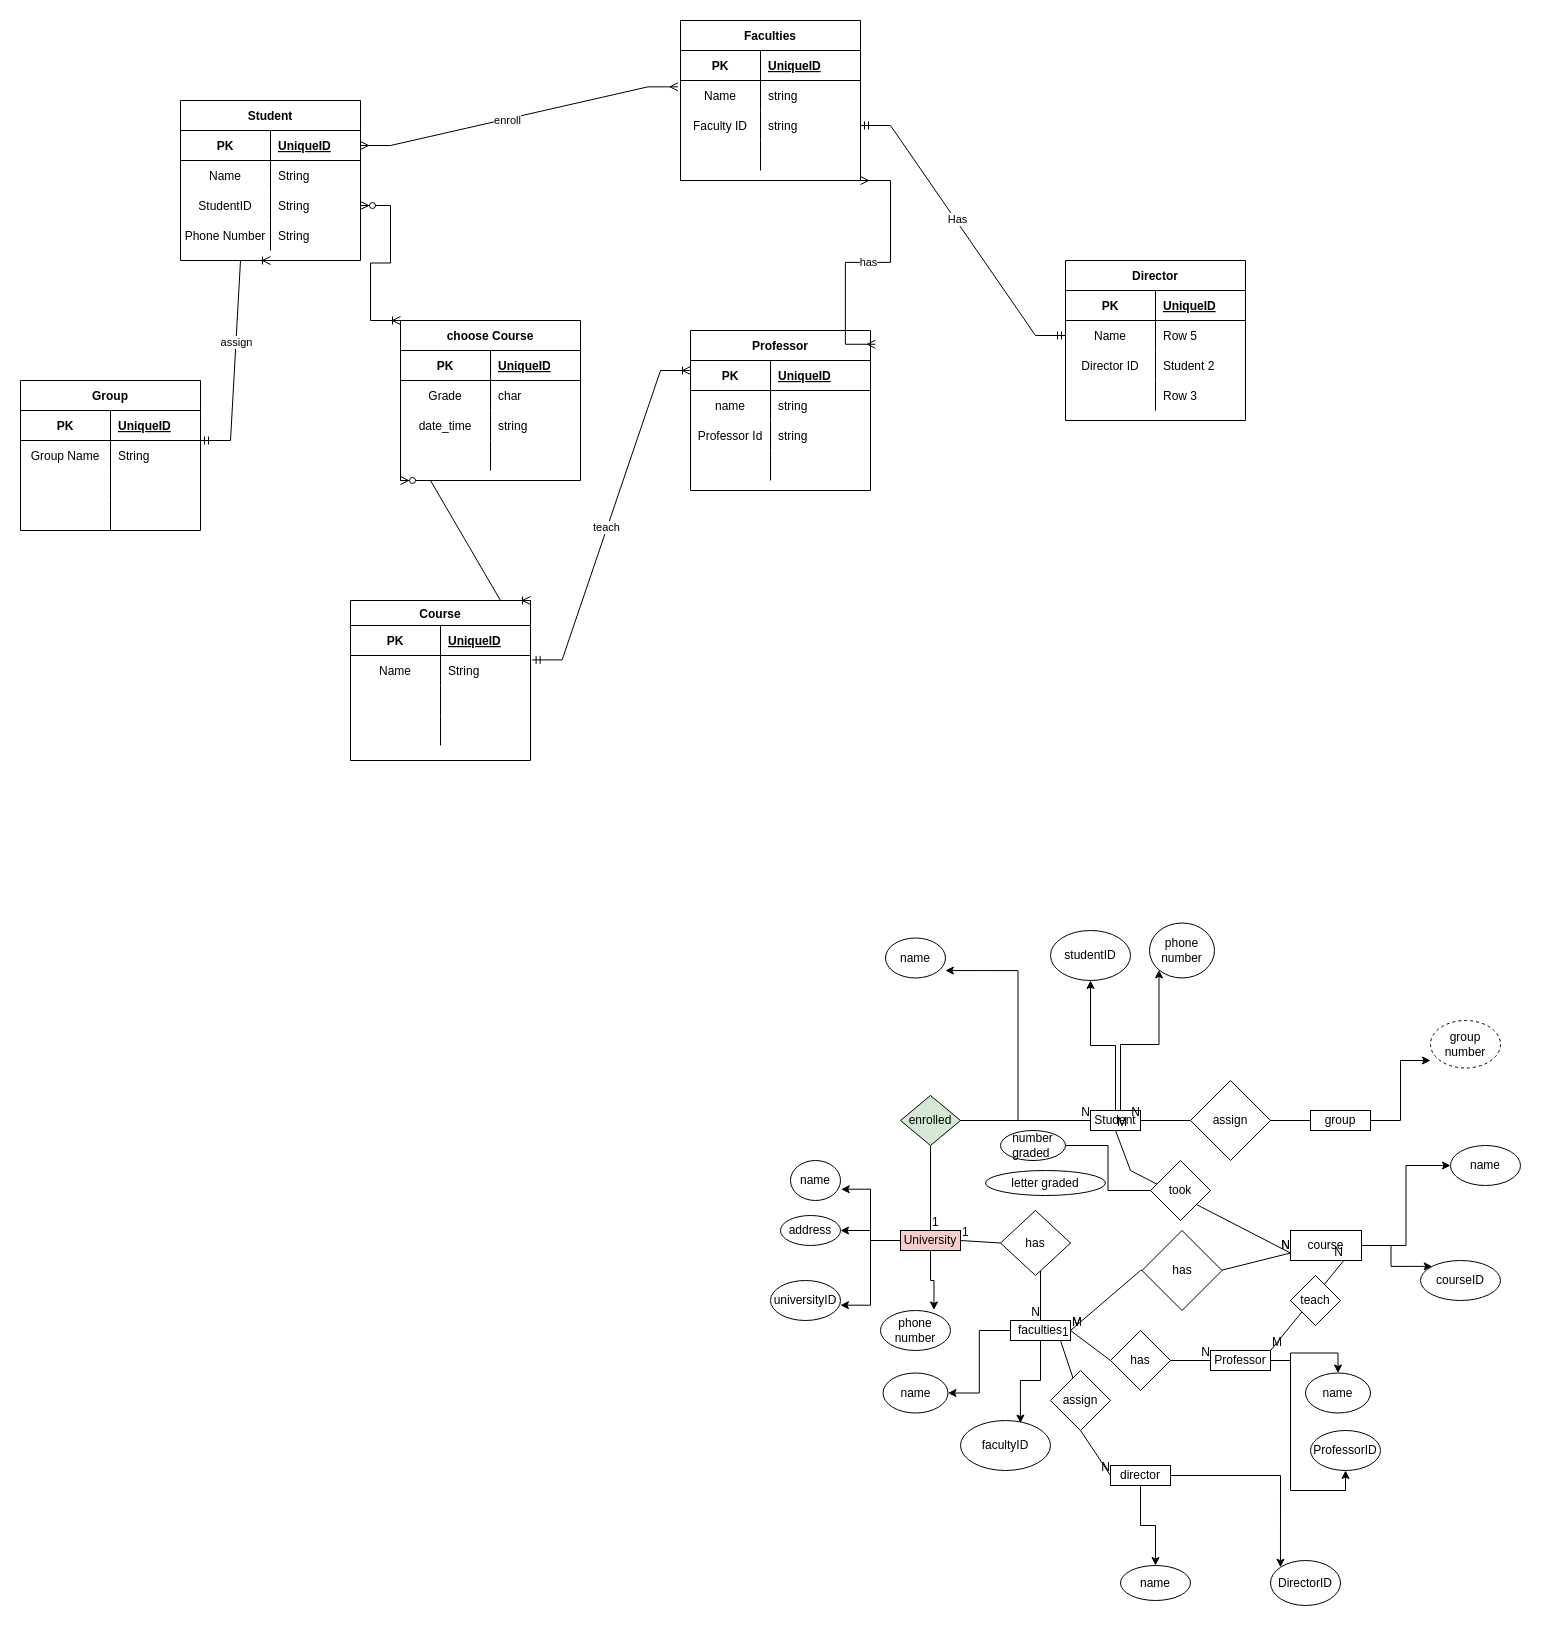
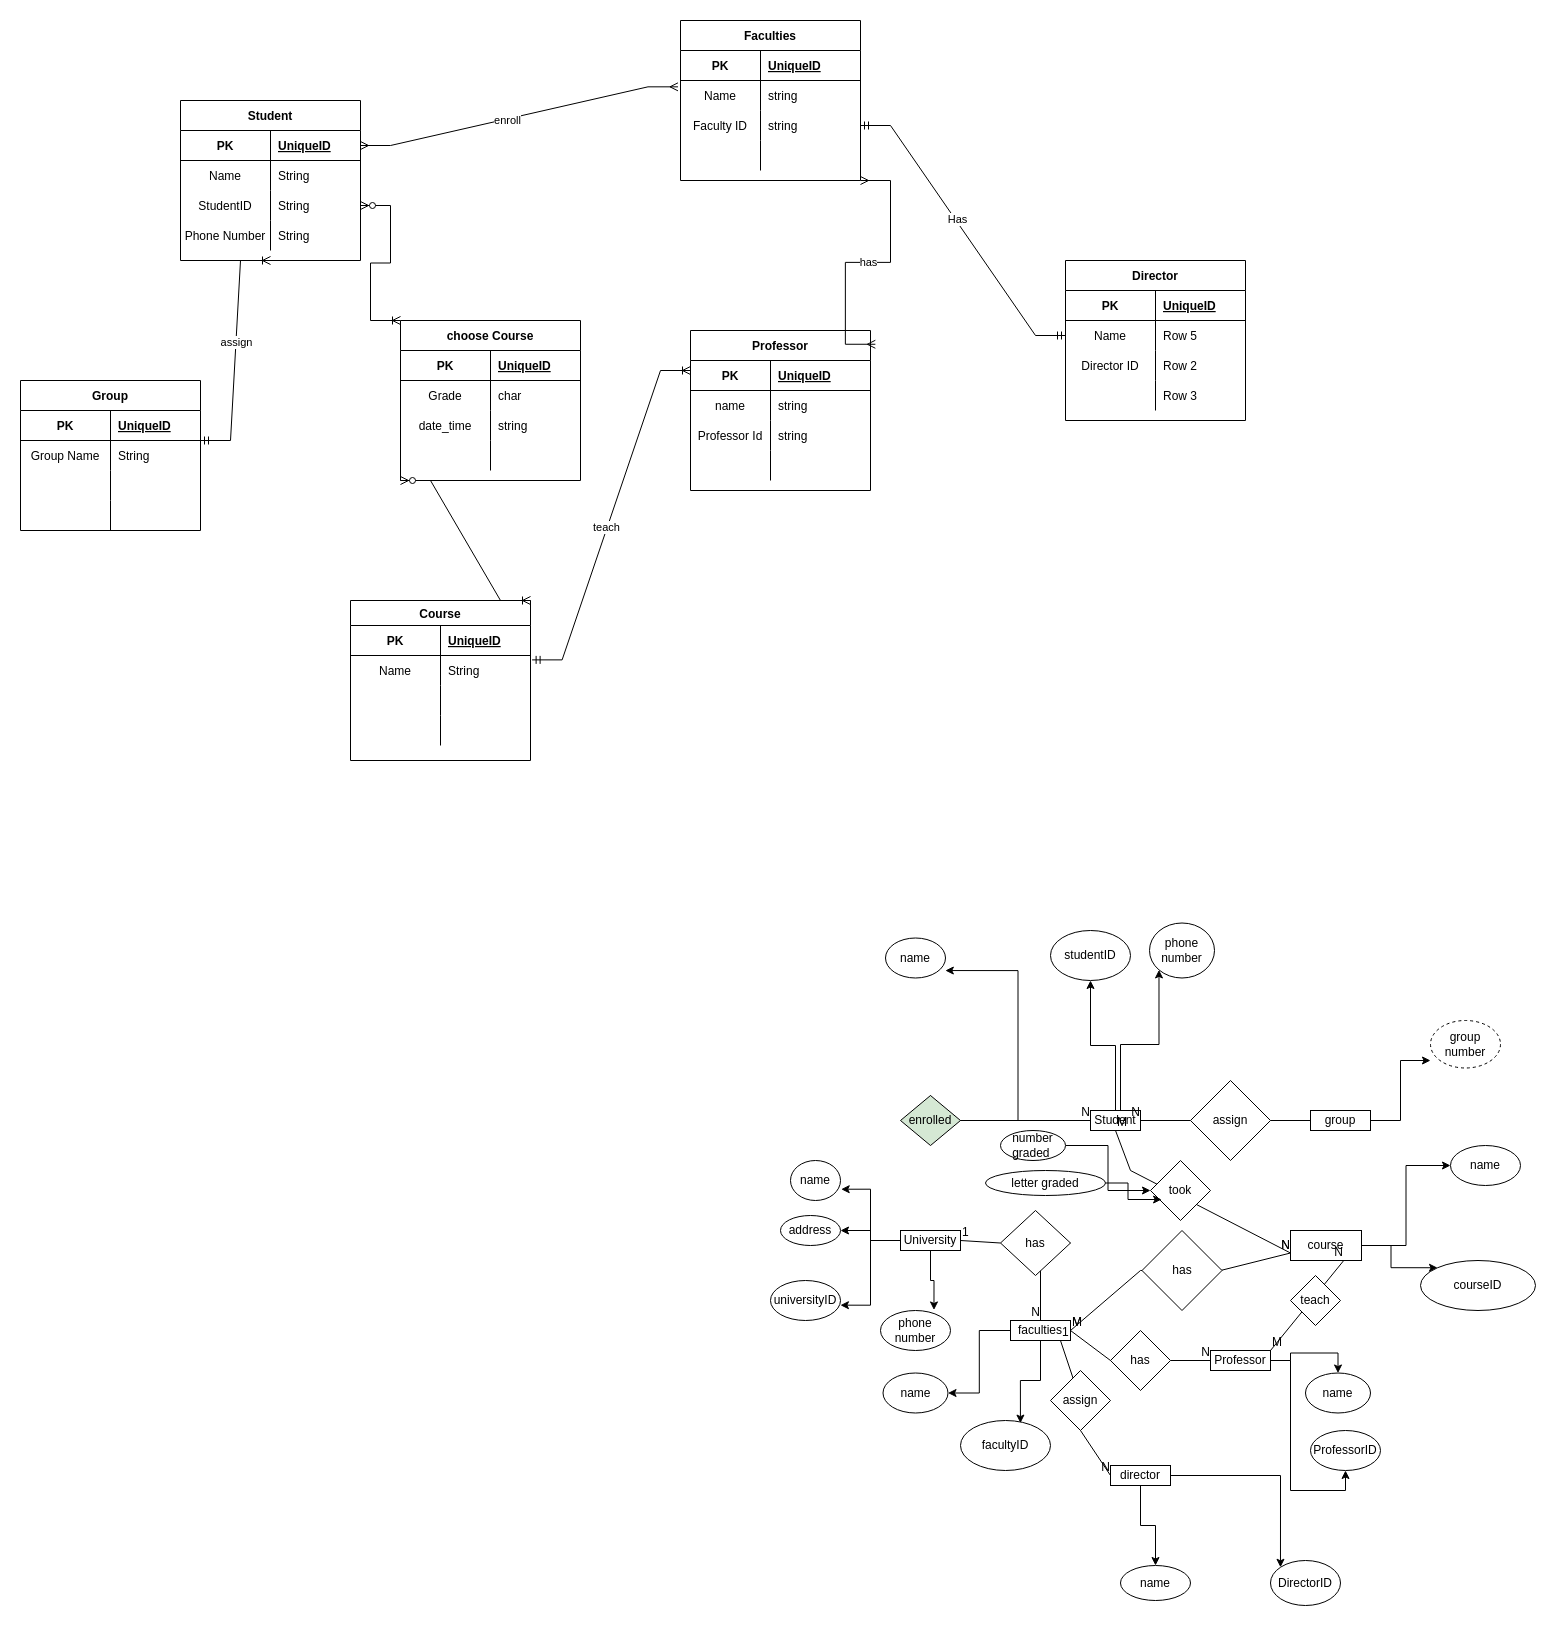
(1192, 366) -> (1178, 366)
(931, 1189) -> none
(1145, 1191) -> (1142, 1191)
none -> (1128, 1193)
(931, 1241) -> (931, 1241)
(1461, 1281) -> (1478, 1286)
